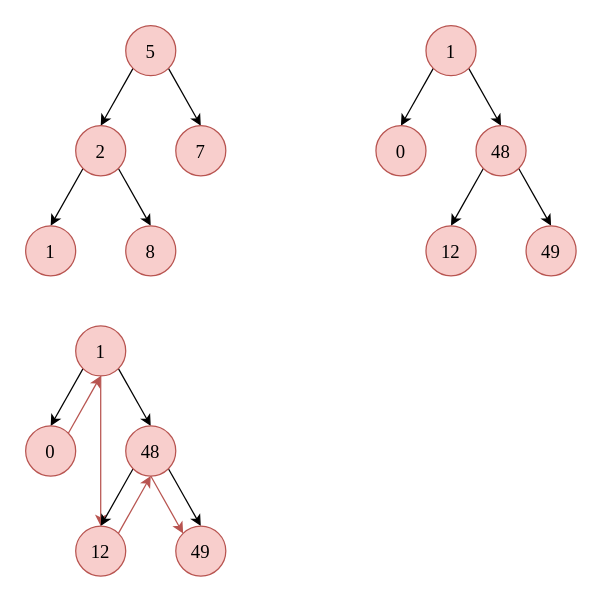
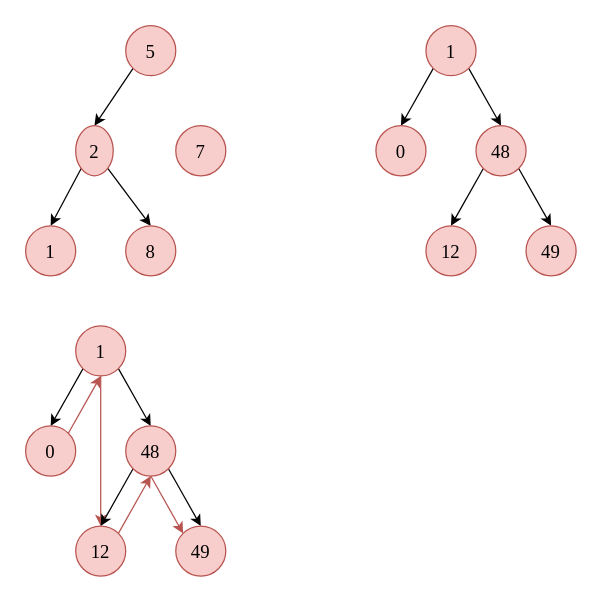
(182, 93) -> none
(101, 151) -> (94, 151)
